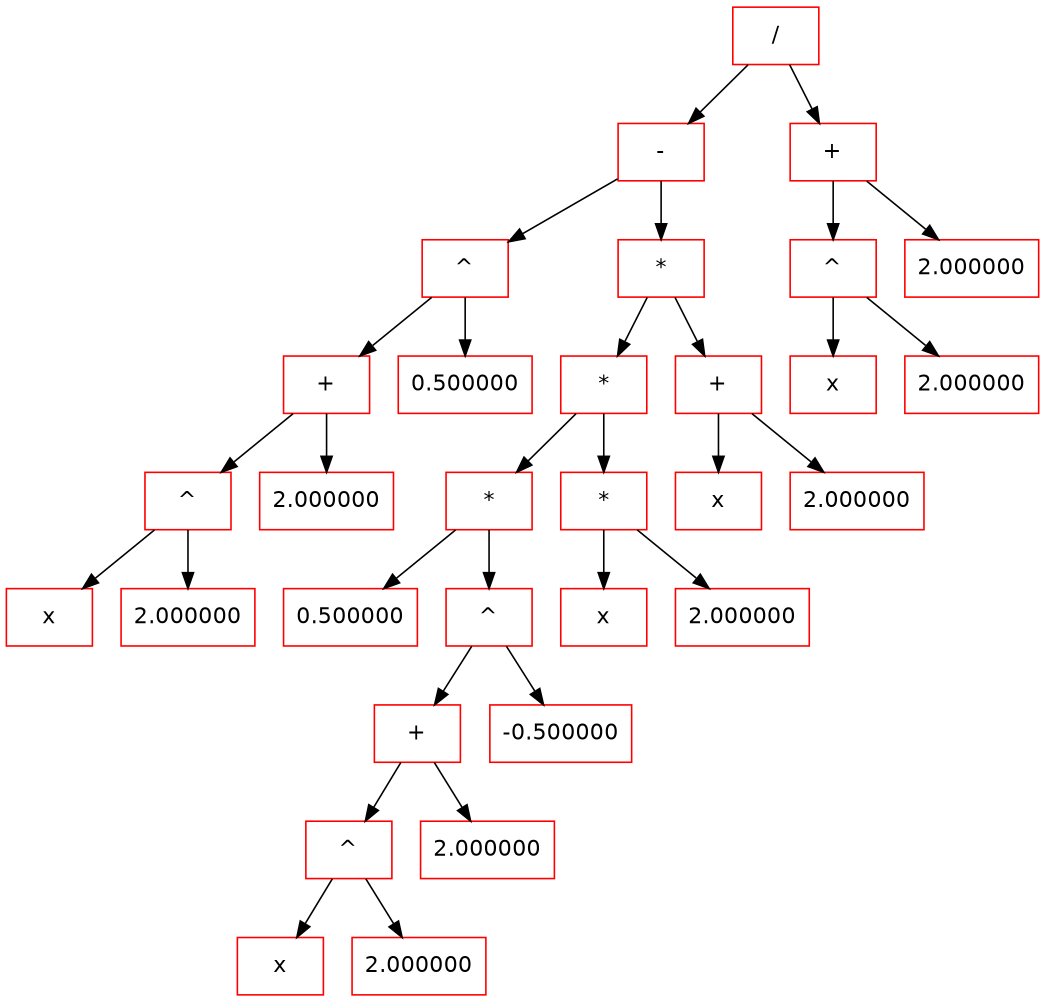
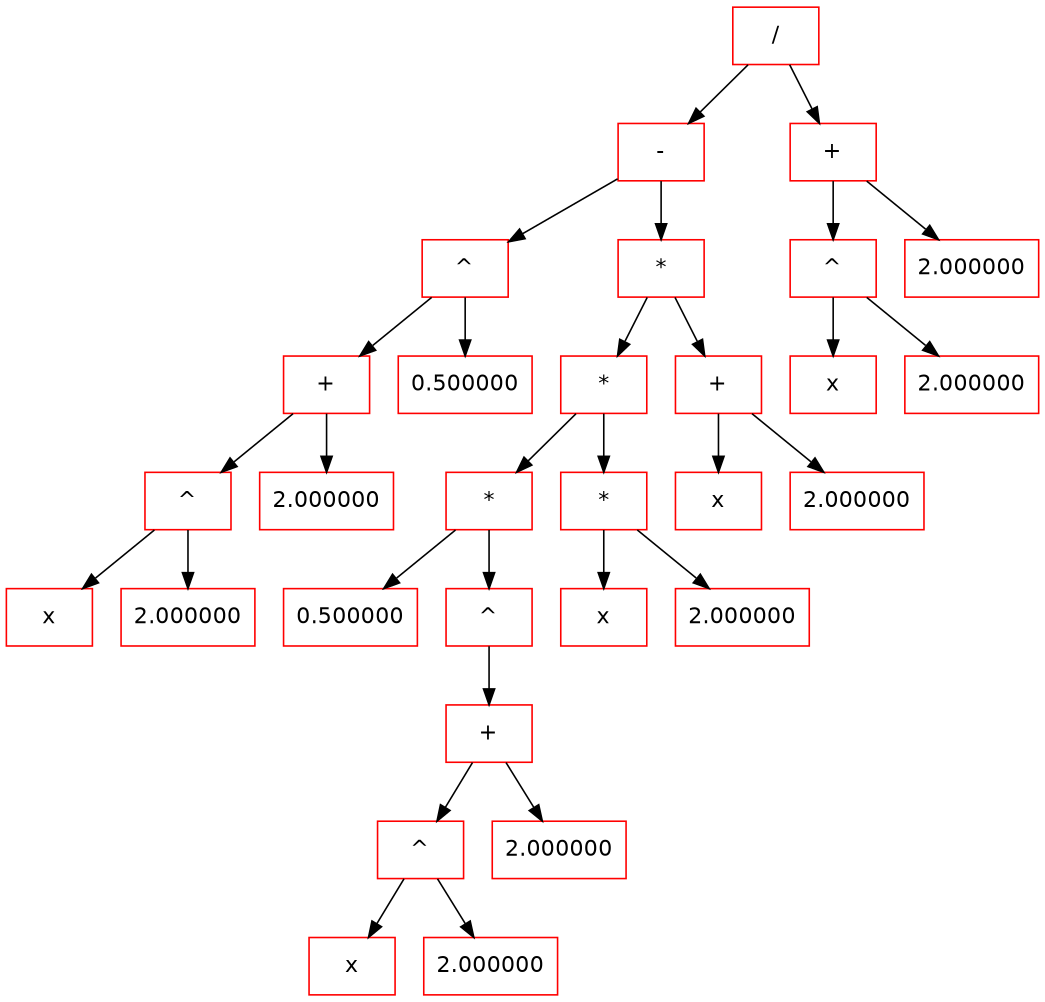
(561, 734) -> none
